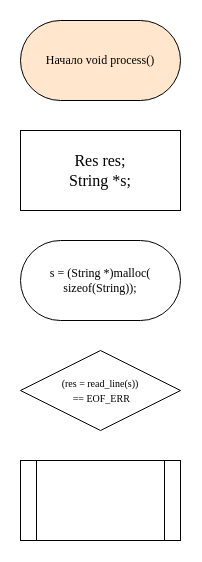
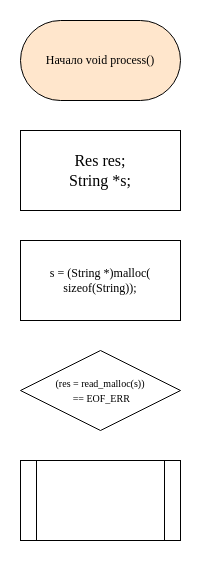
(101, 281) -> (101, 281)
(101, 391) -> (101, 391)
